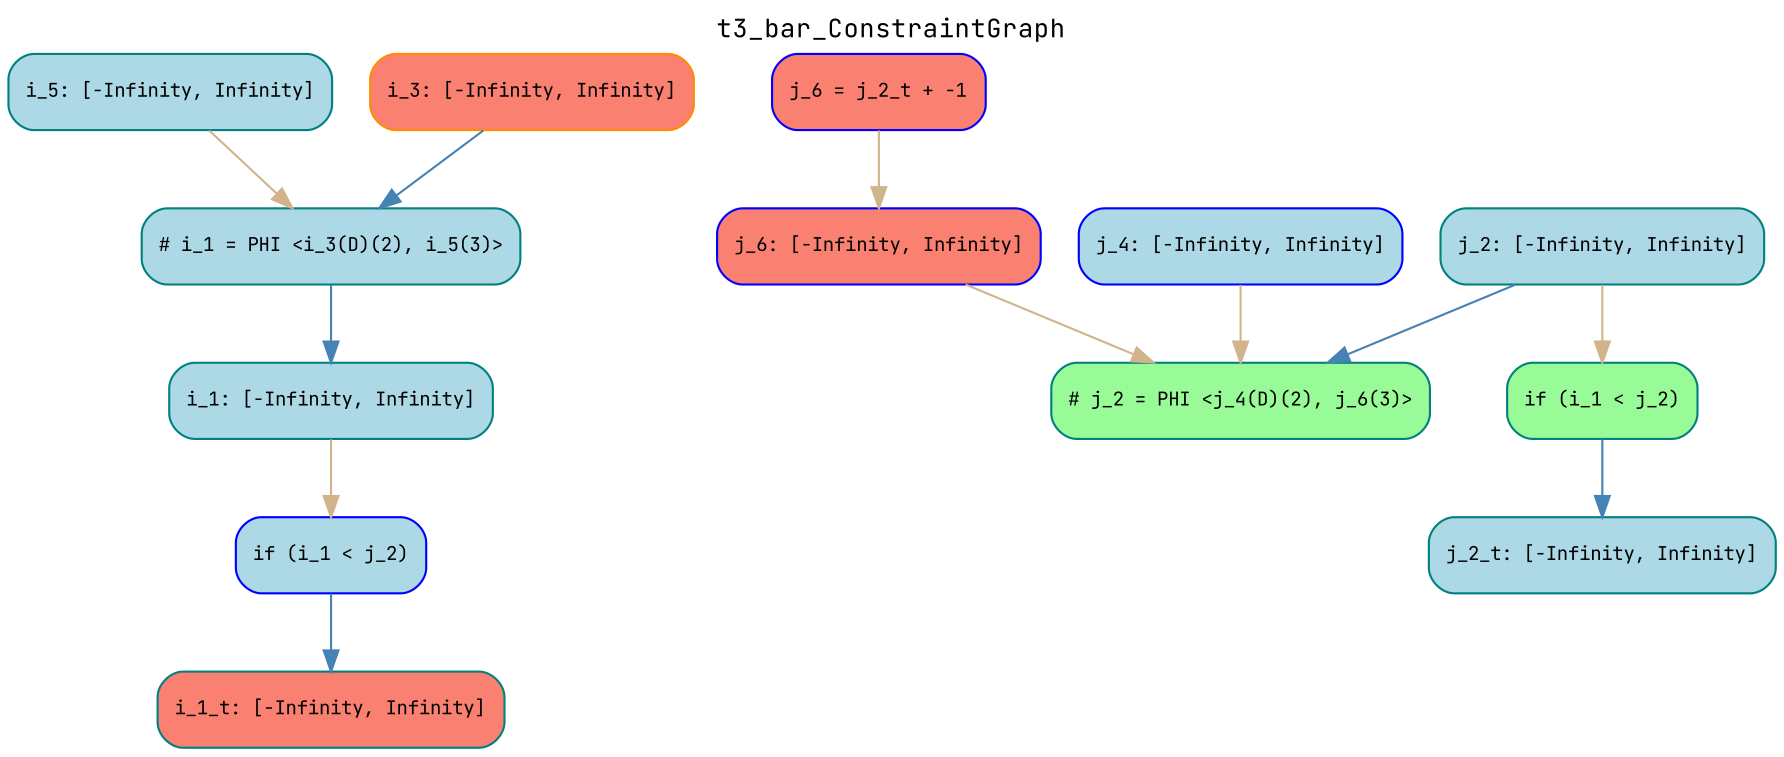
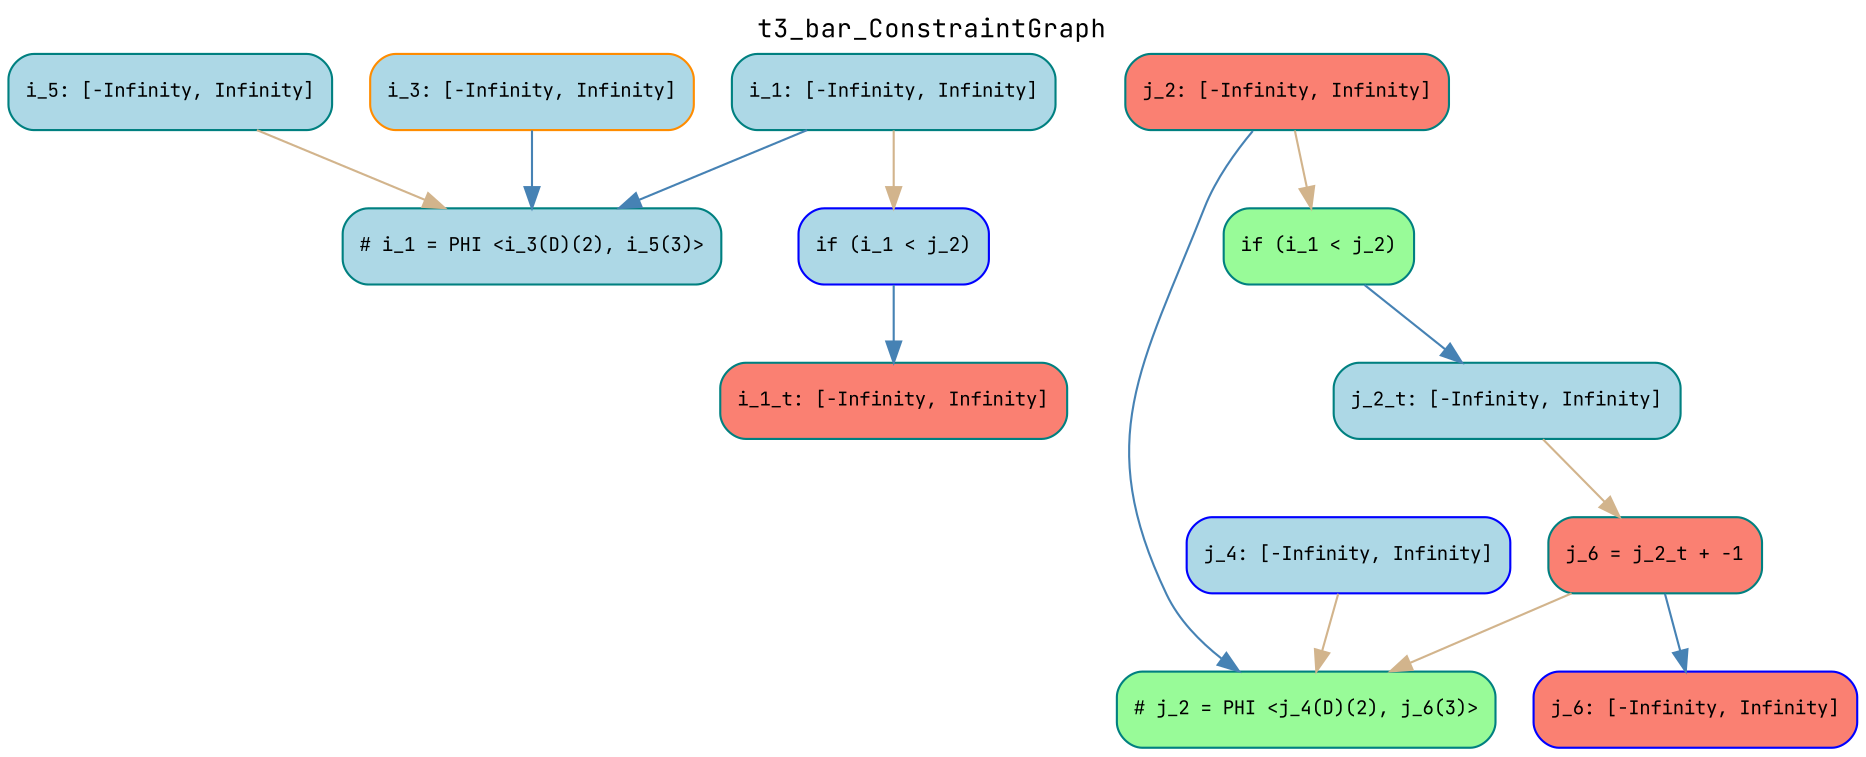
(532, 92) -> (532, 92)
(879, 92) -> (1655, 555)
(879, 159) -> (1673, 622)
(1602, 246) -> (1287, 92)
(331, 313) -> (723, 165)
(1049, 319) -> (1491, 628)
none -> (1574, 471)
